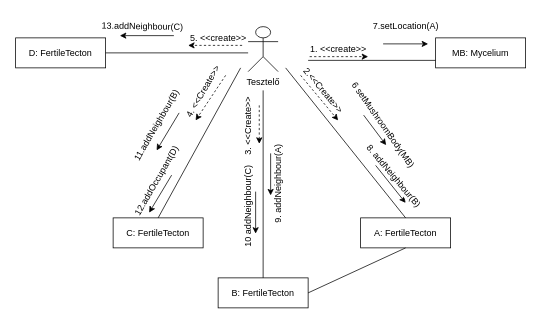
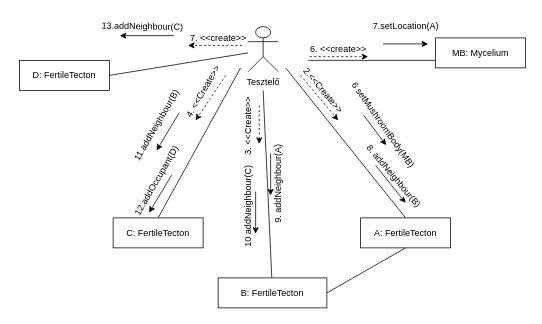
(218, 38) -> (218, 38)
(338, 49) -> (338, 49)
(60, 53) -> (64, 75)
(263, 293) -> (272, 293)
